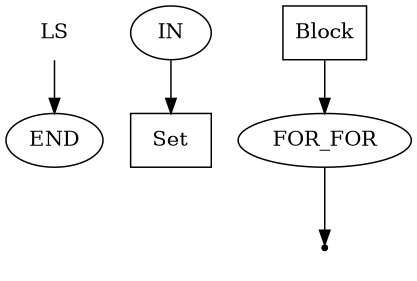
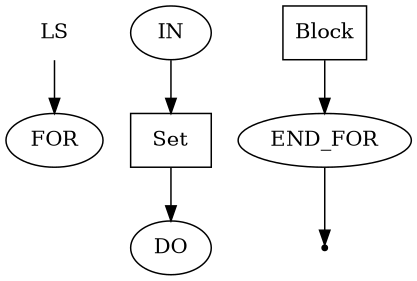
(54, 140) -> (54, 140)
(325, 140) -> (325, 140)
none -> (171, 248)
